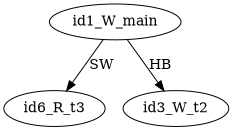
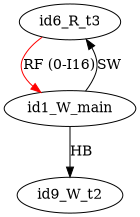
none -> (22, 60)
(176, 109) -> (70, 195)
